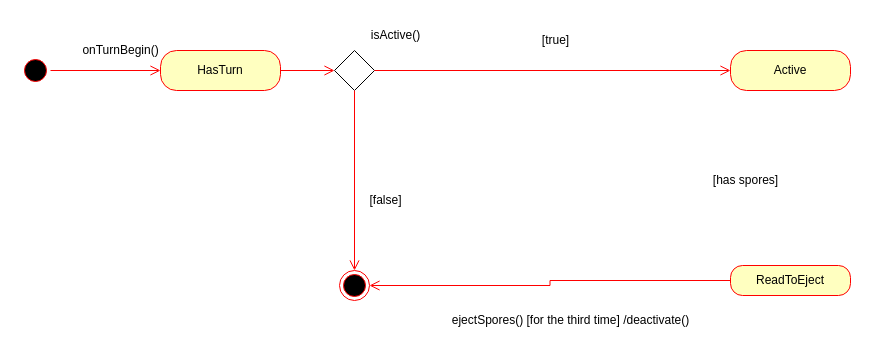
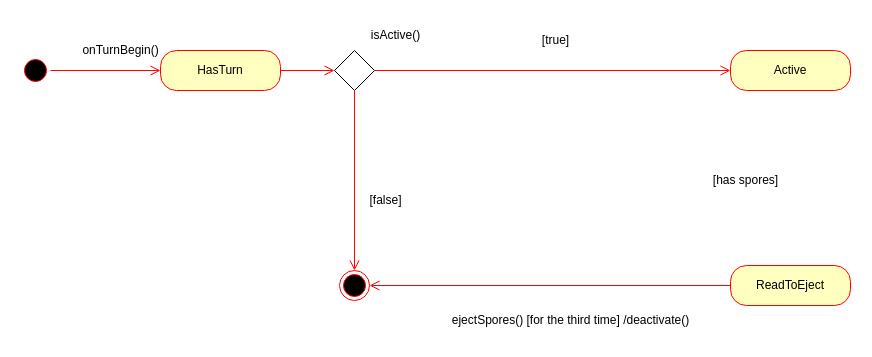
(791, 281) -> (791, 286)
